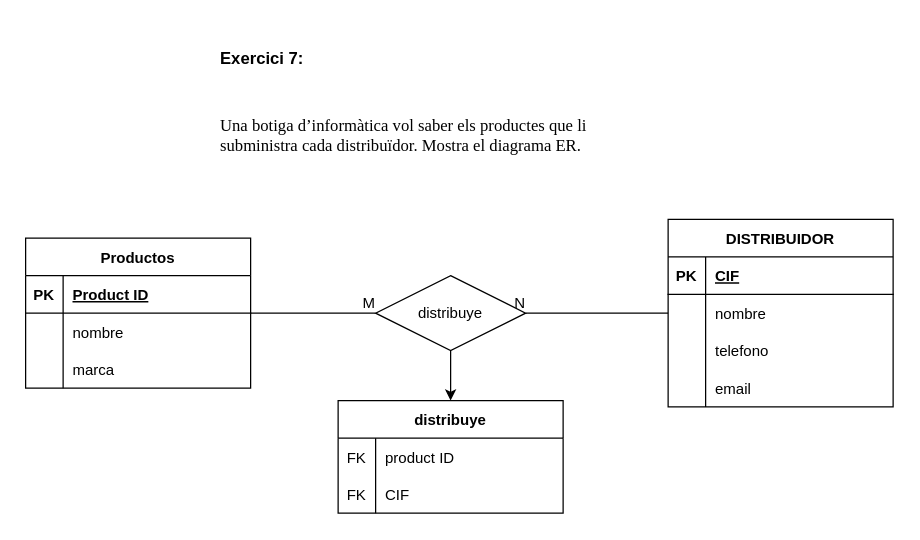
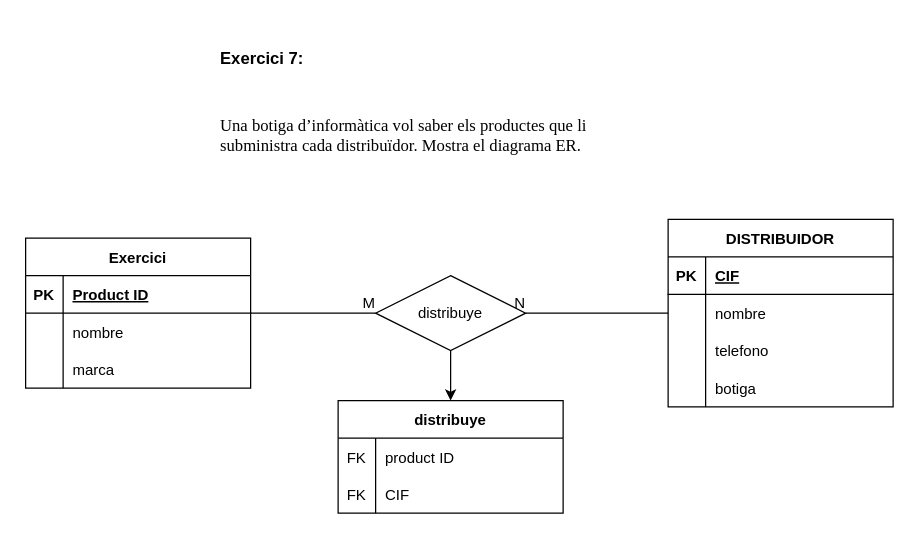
(138, 258) -> (138, 258)
(732, 389) -> (738, 389)
